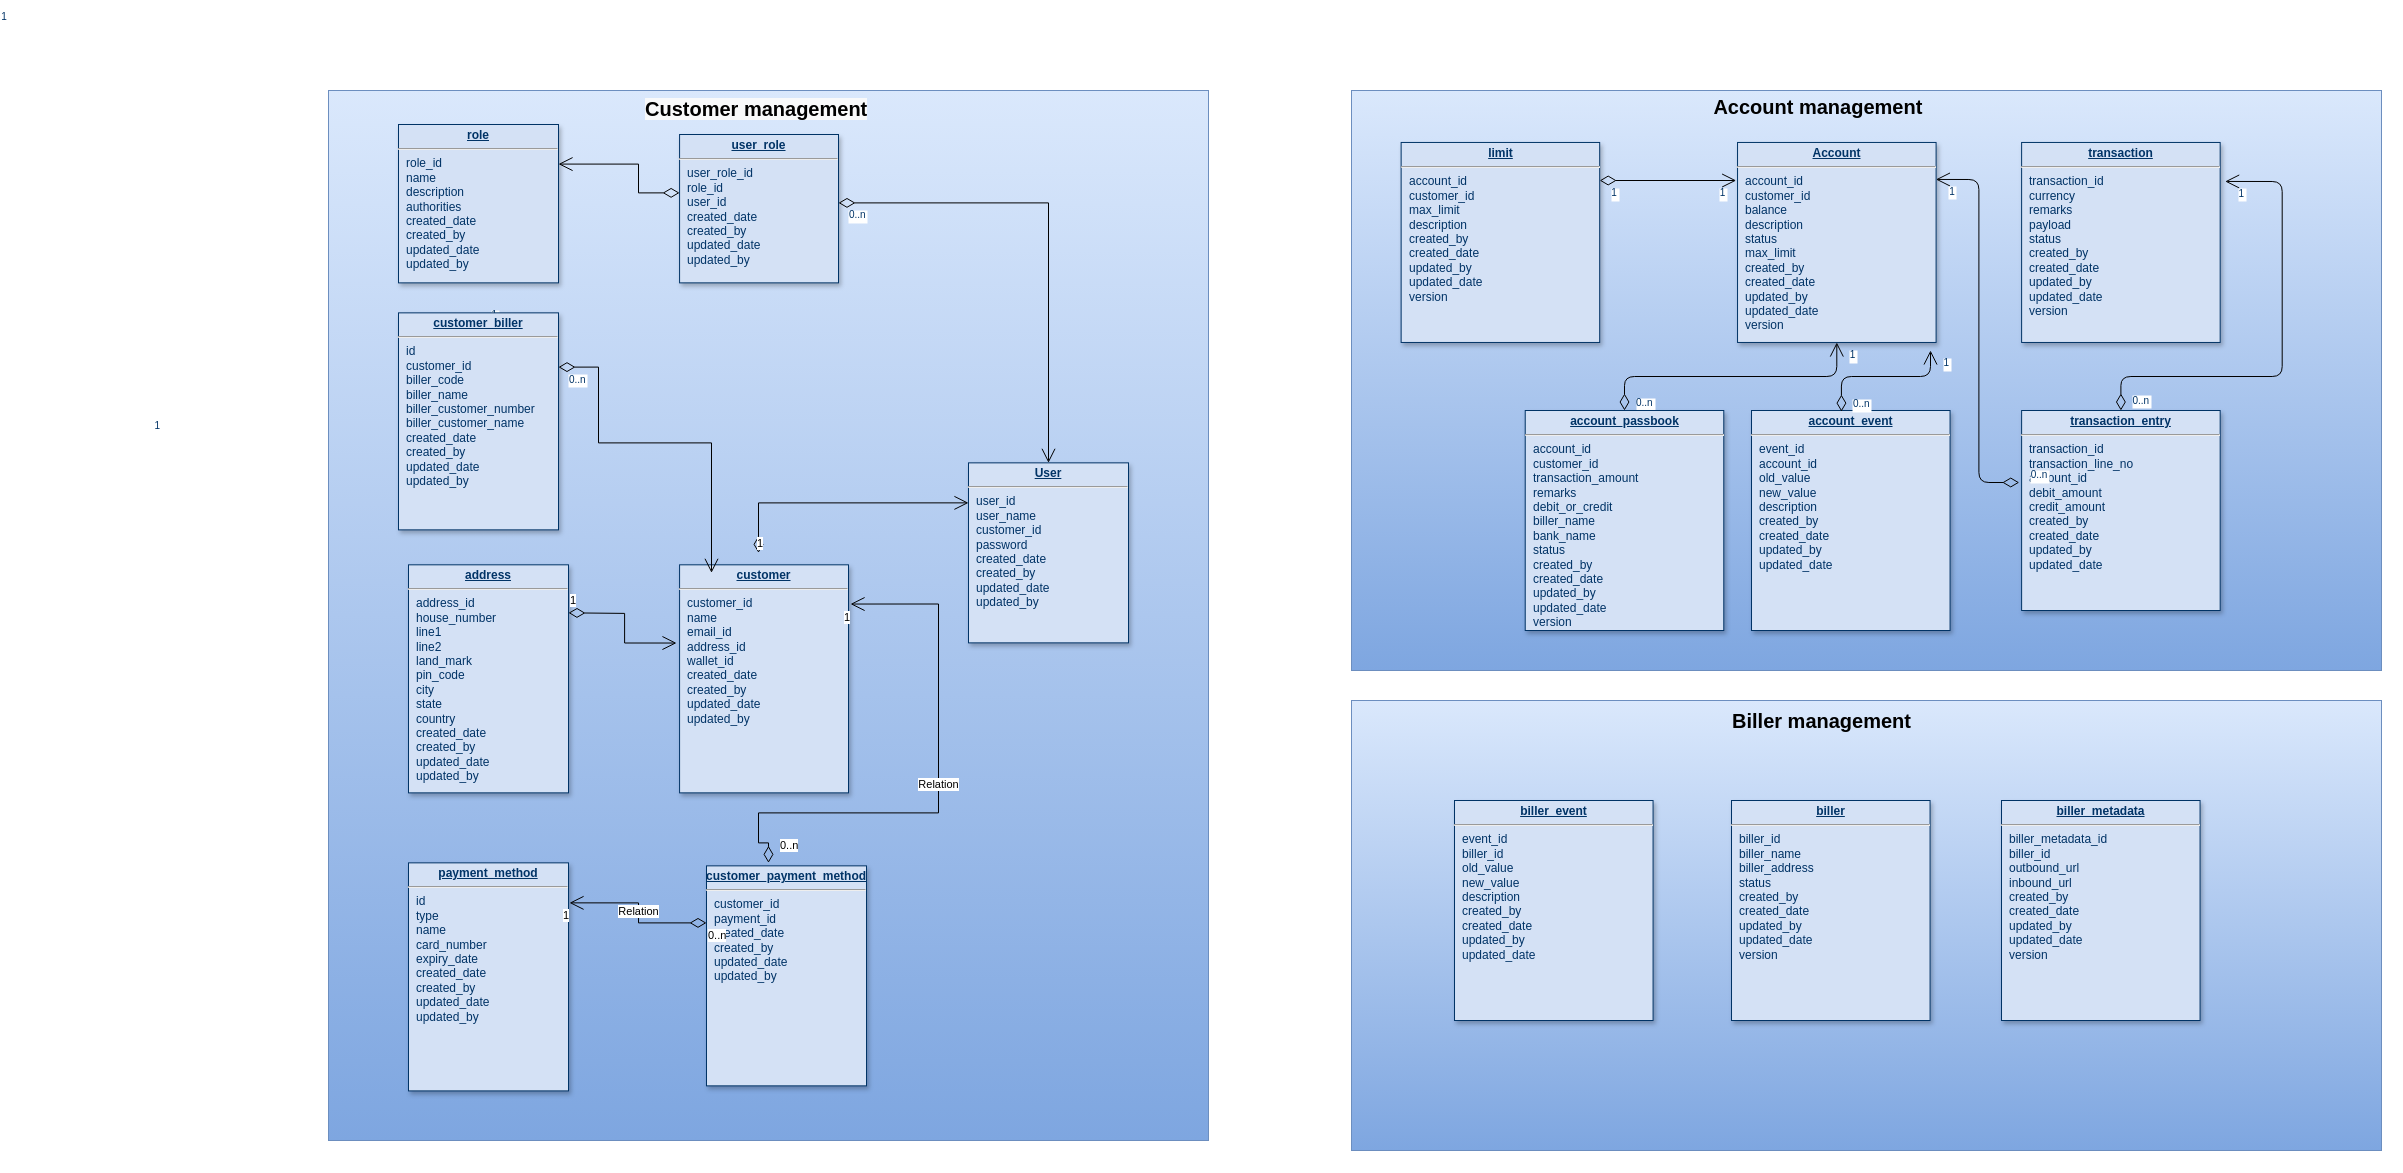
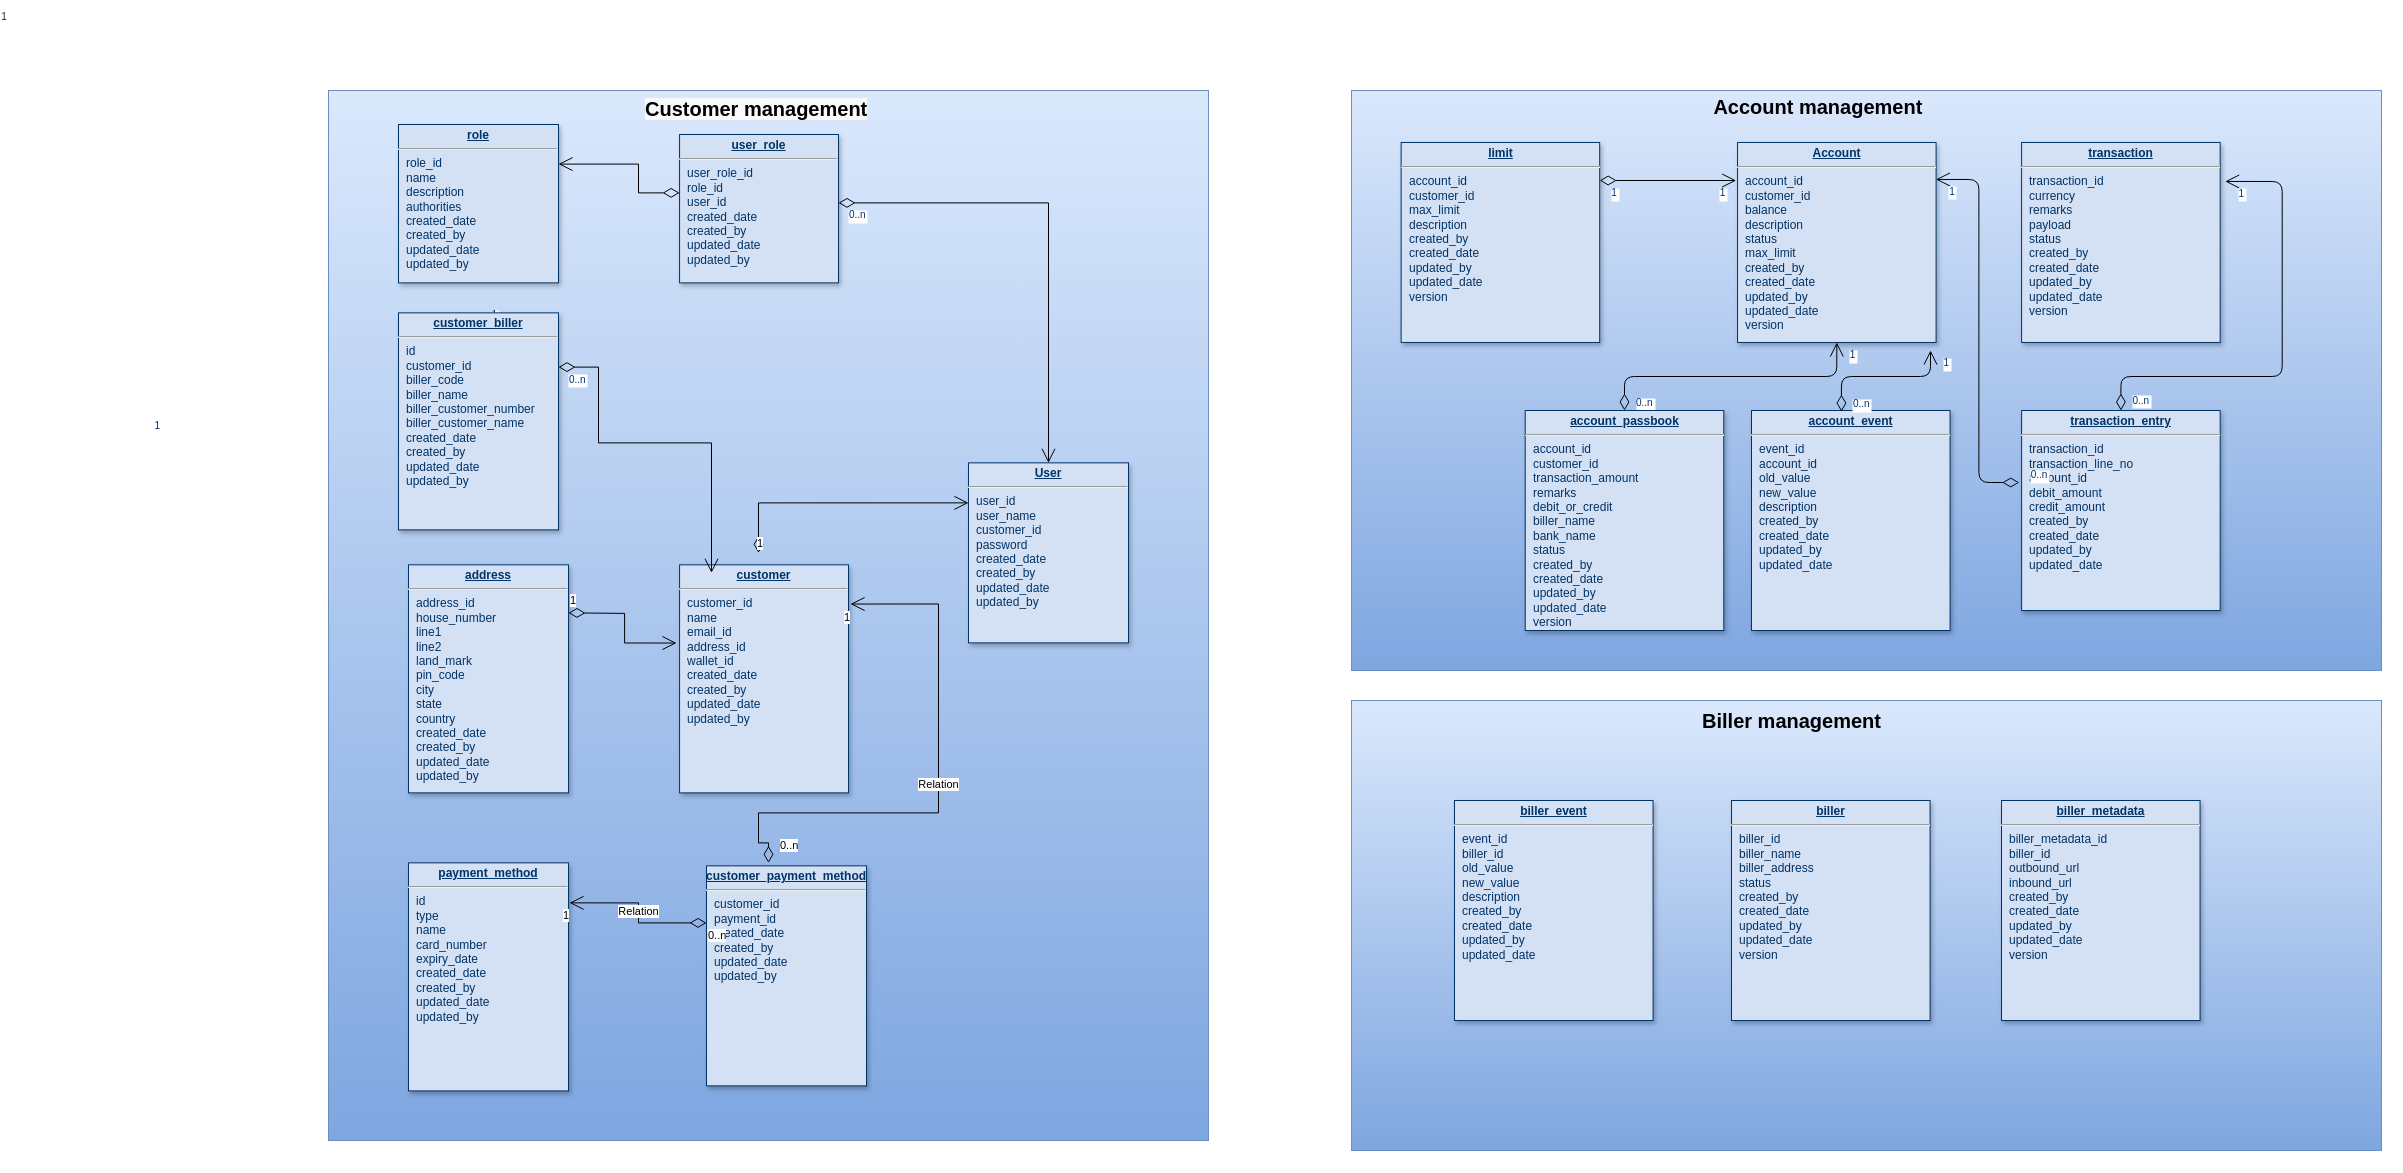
(1822, 721) -> (1792, 721)
